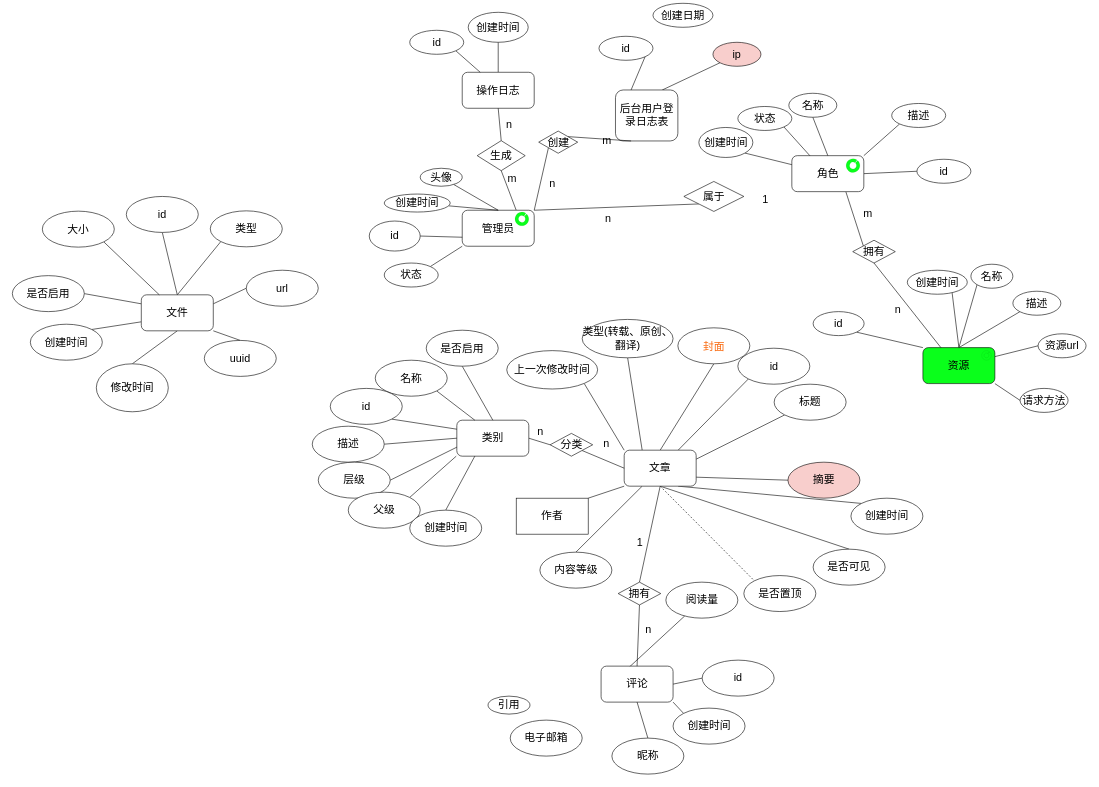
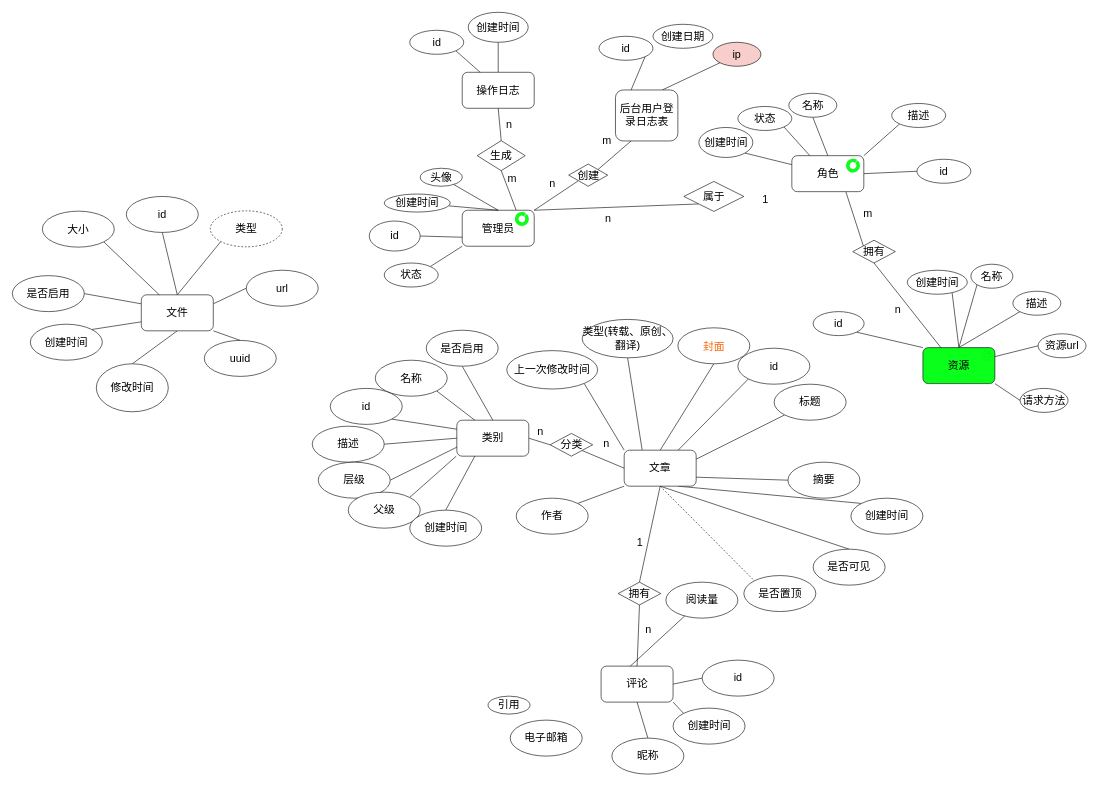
(683, 15) -> (683, 36)
(558, 142) -> (588, 175)
(246, 229) -> (246, 229)
(824, 480) -> (824, 480)
(552, 516) -> (552, 516)
(610, 519) -> none
(576, 570) -> none
